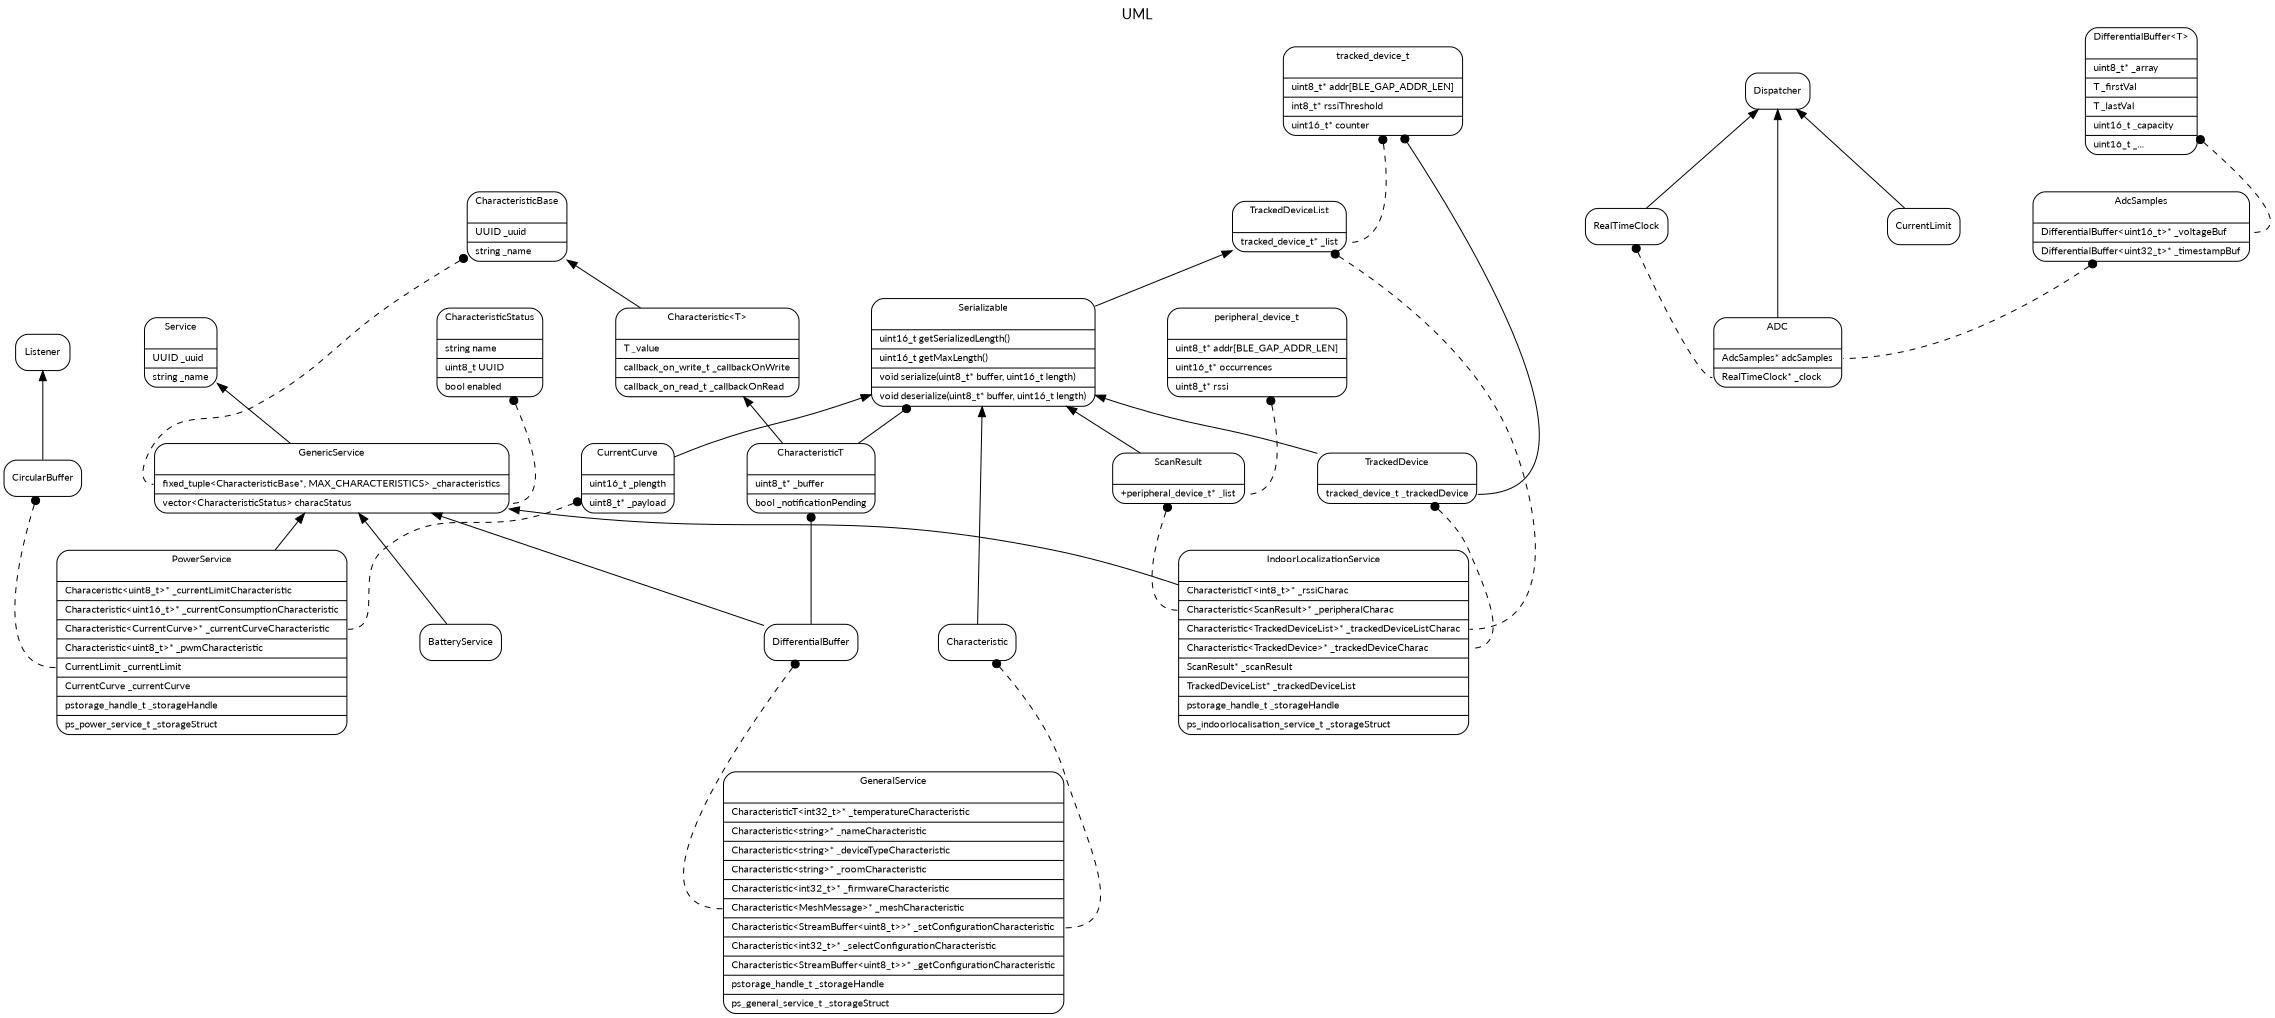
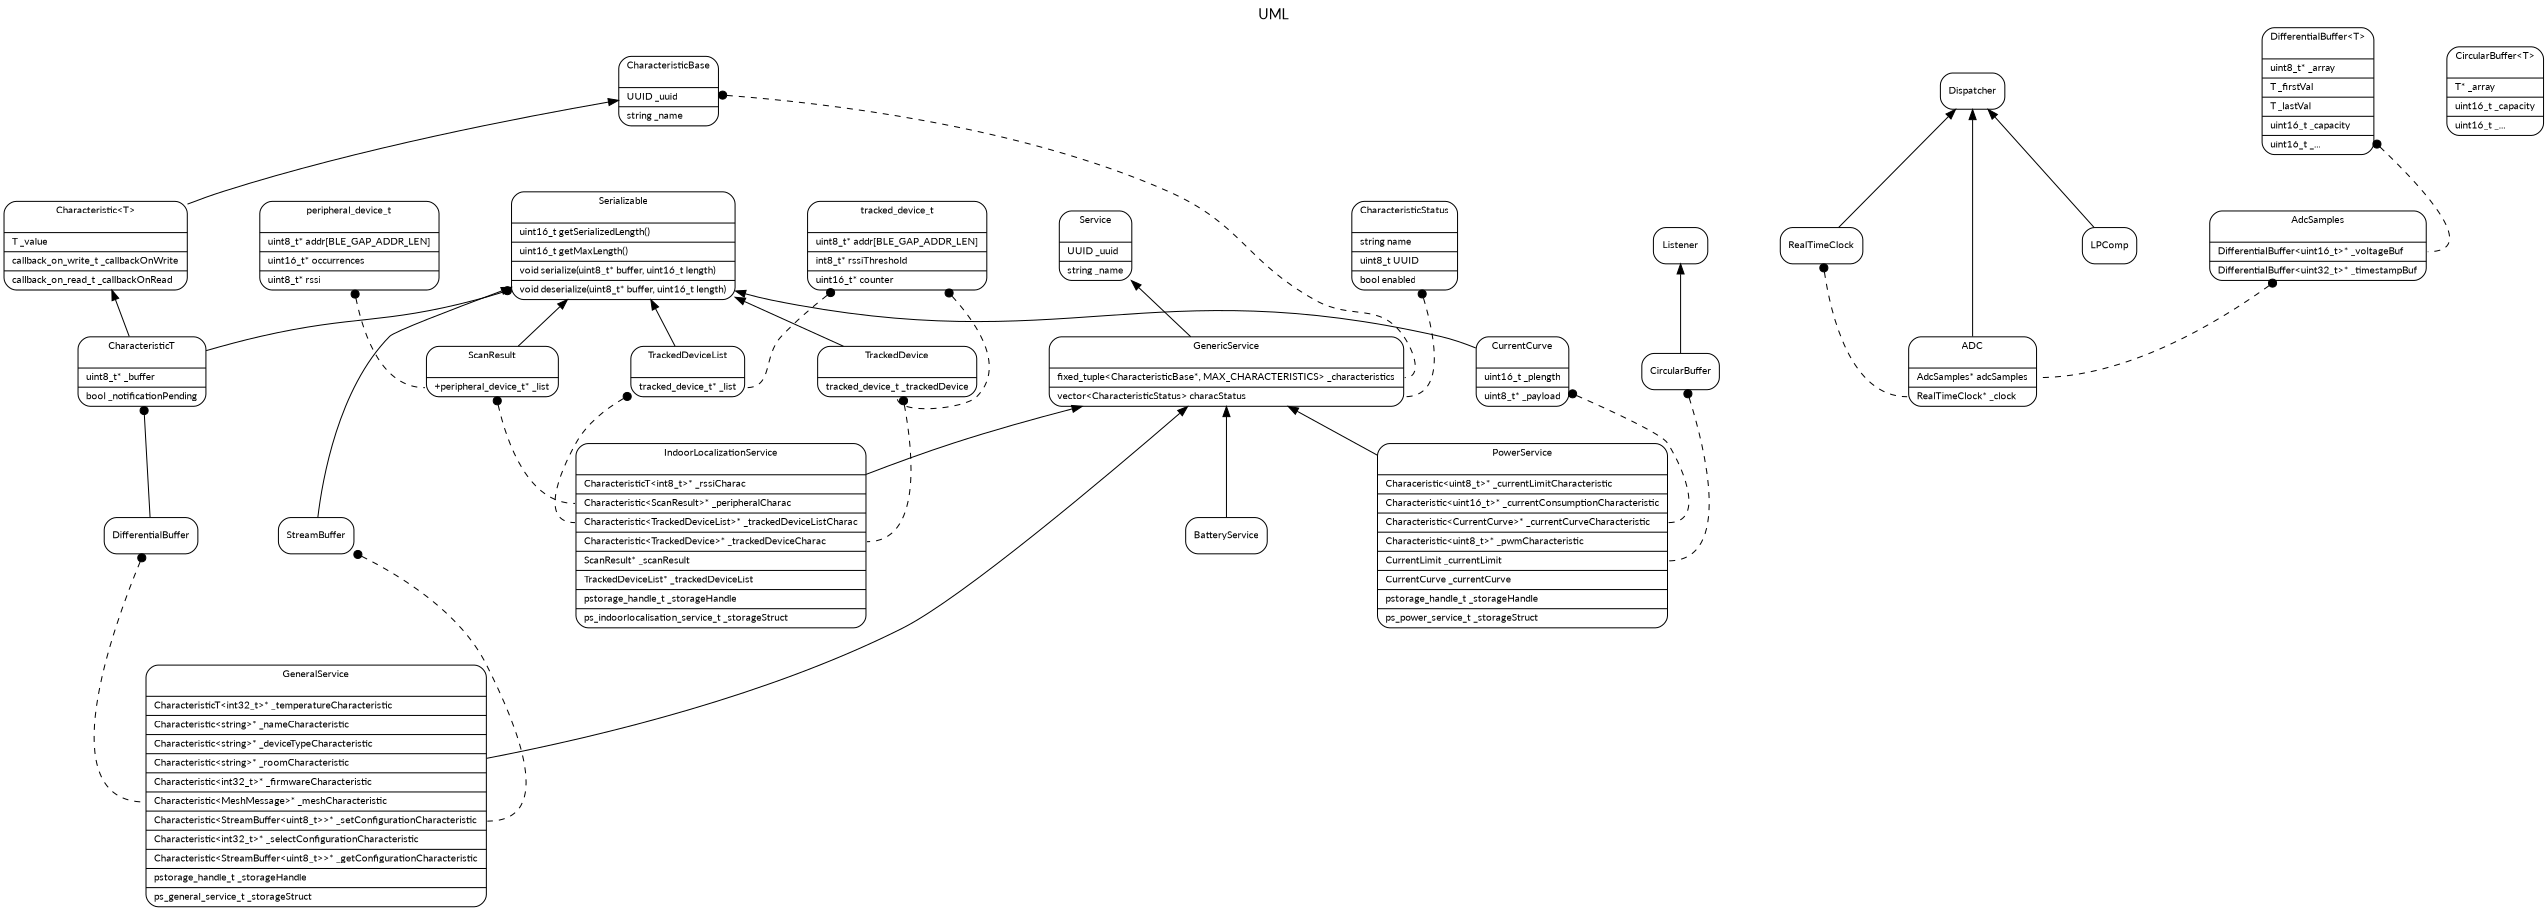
none -> (2495, 91)
(1924, 227) -> (2110, 246)
(1159, 280) -> (665, 327)
(1509, 326) -> (985, 385)
(603, 571) -> (864, 646)
(977, 642) -> (316, 536)
